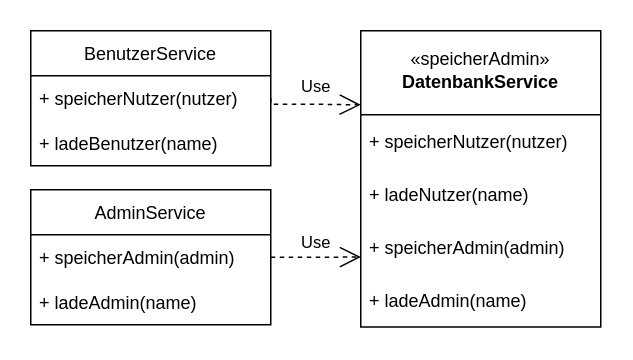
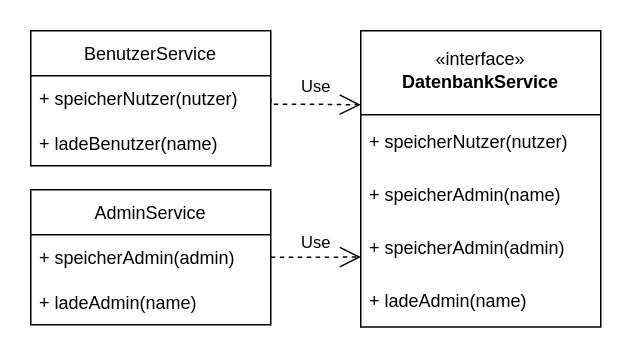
(481, 59) -> (481, 59)
(455, 195) -> (468, 195)
